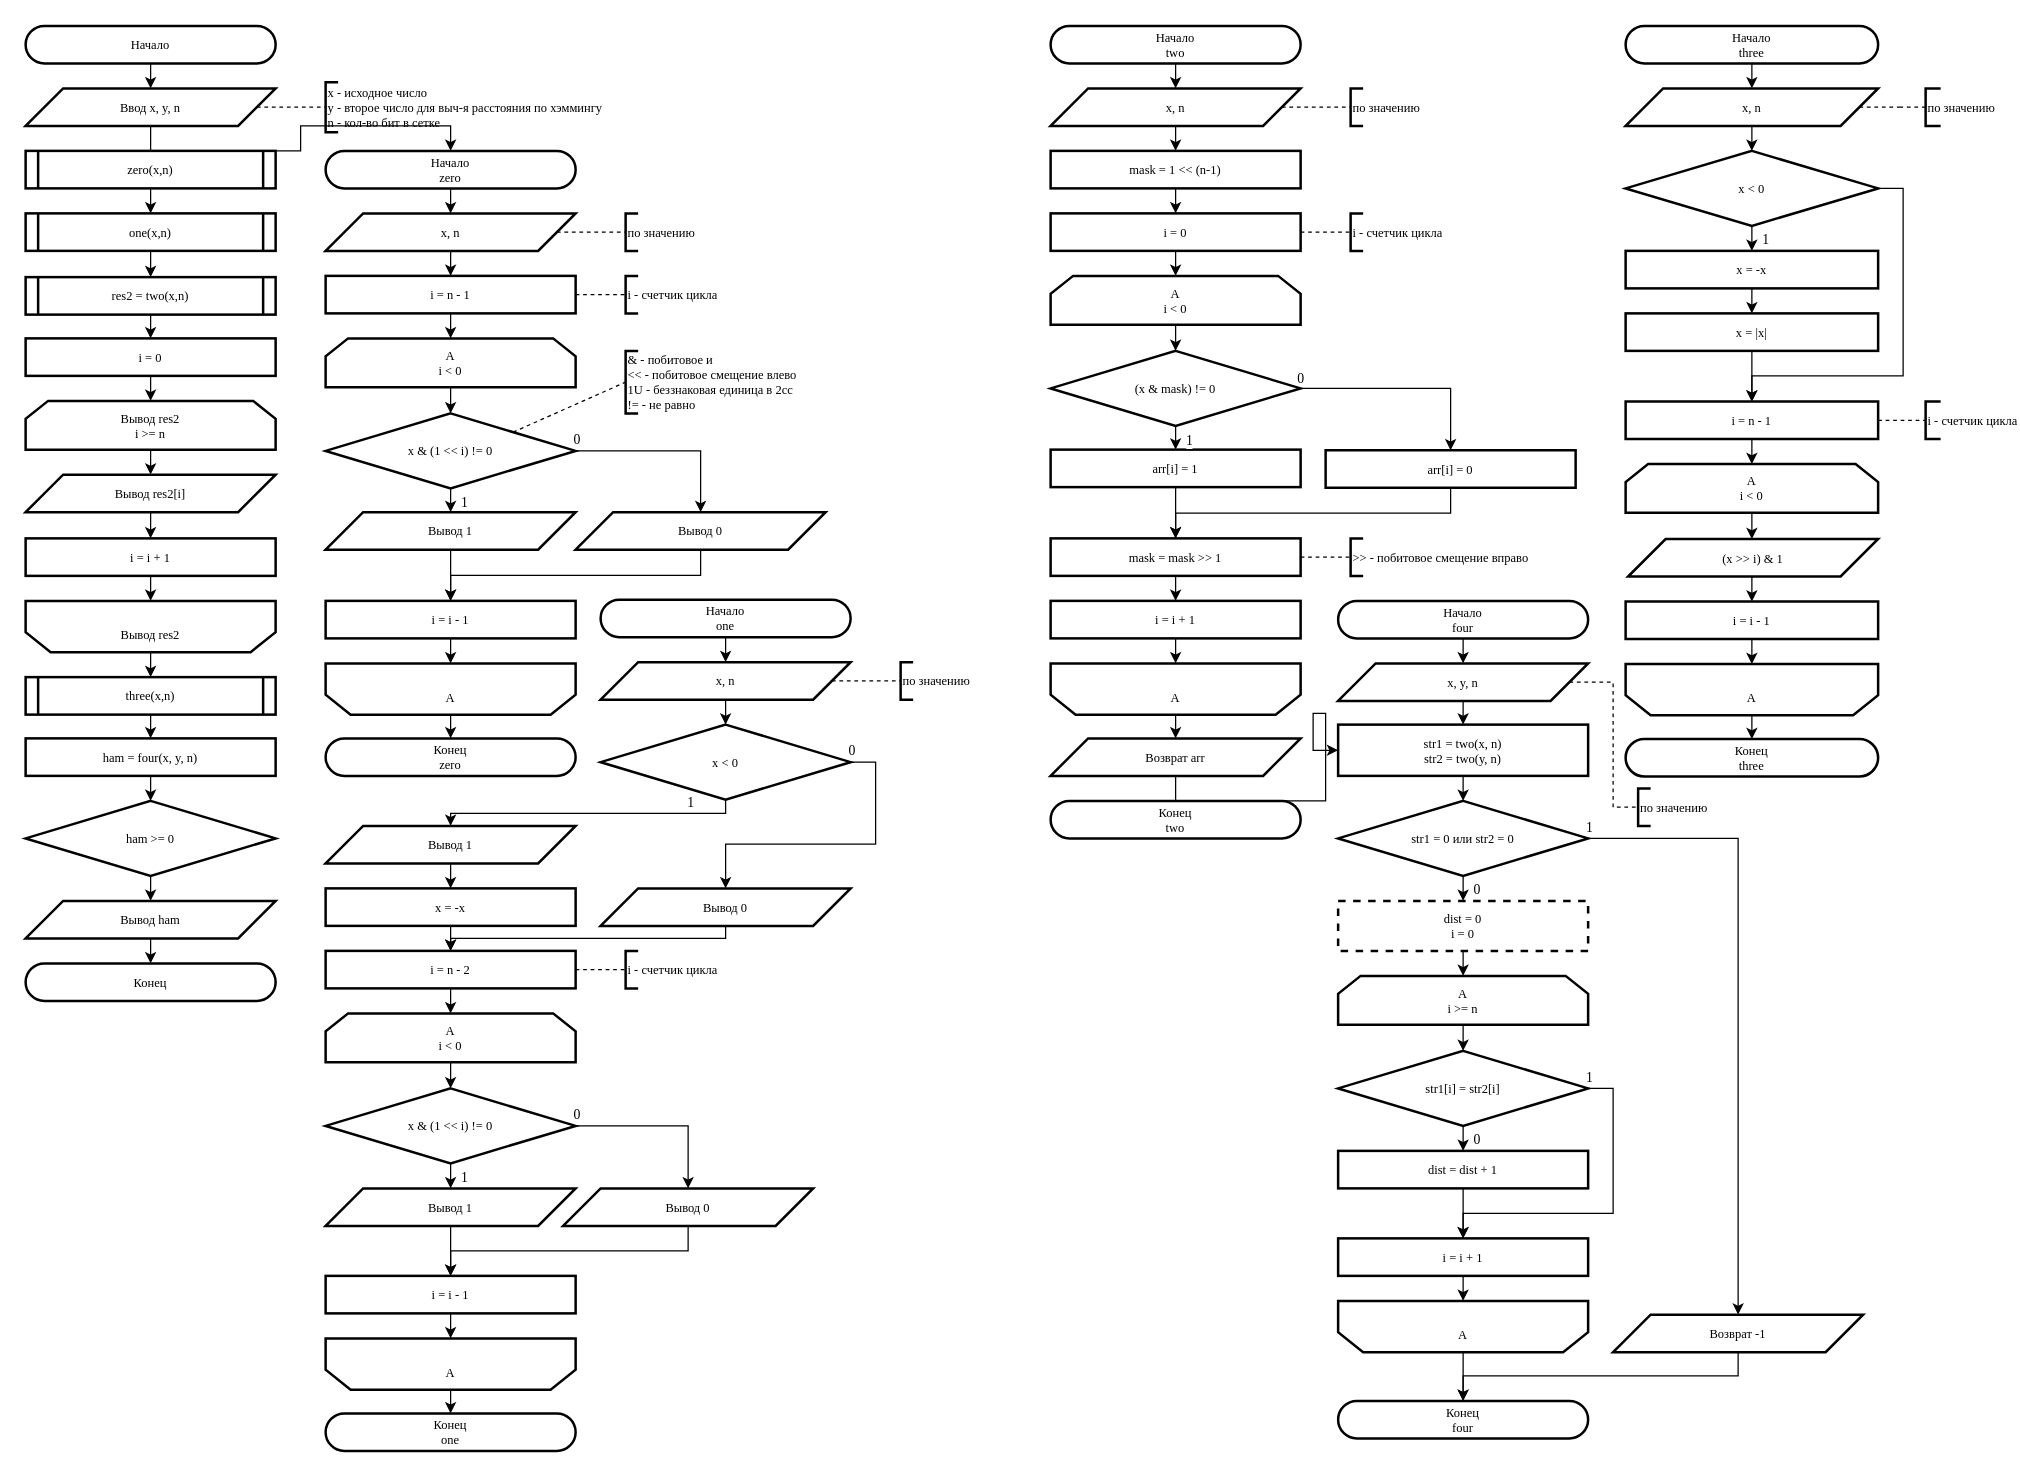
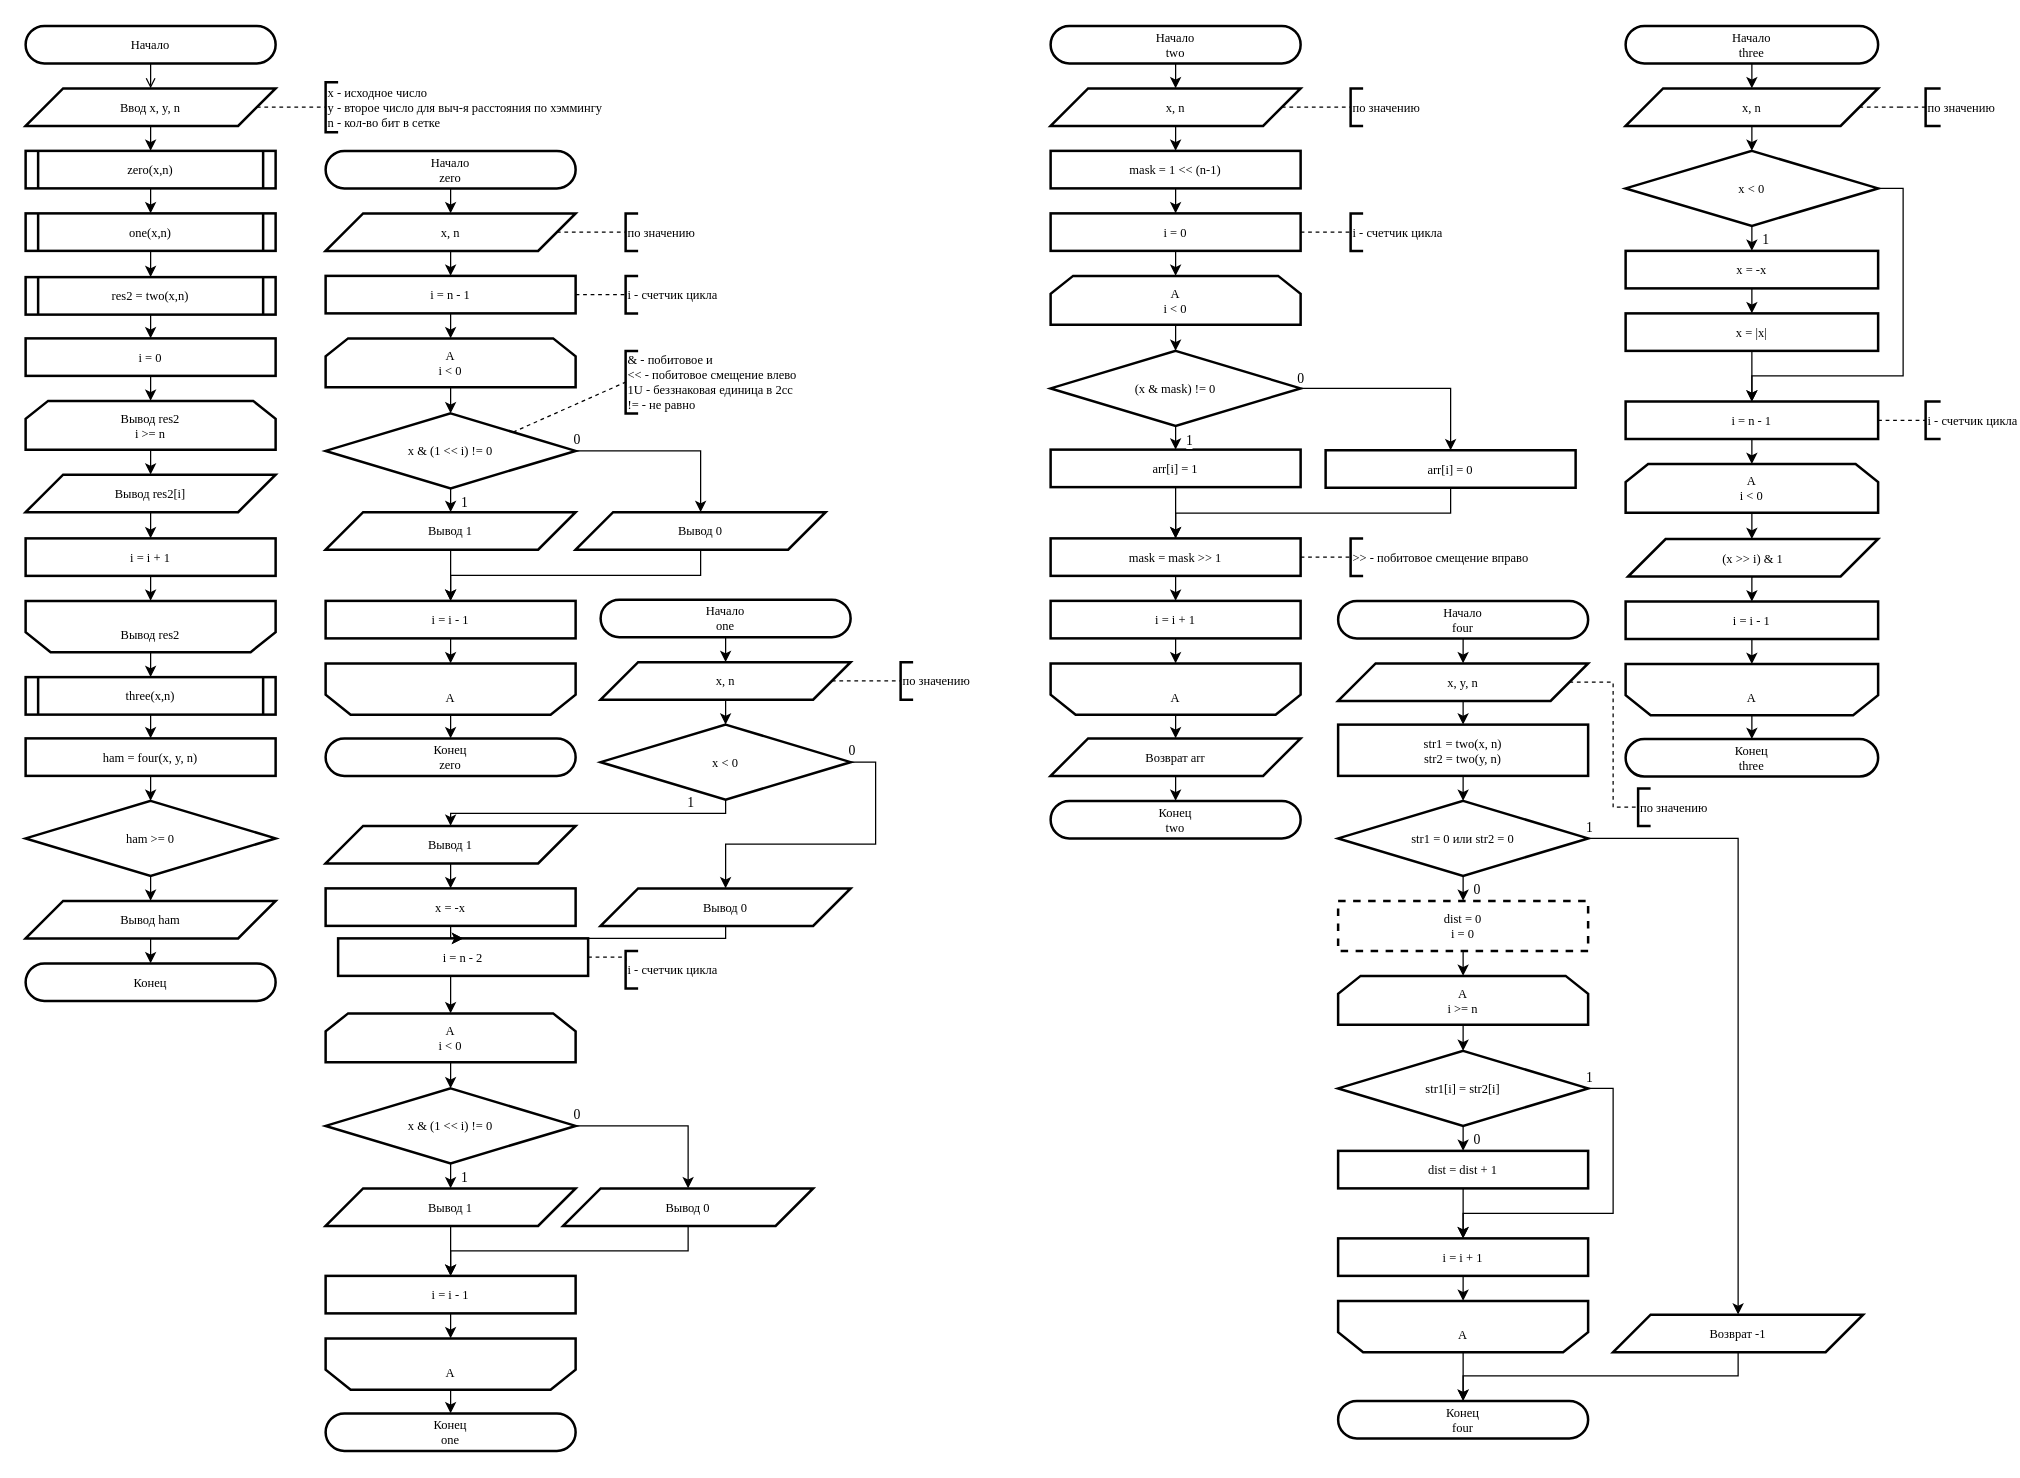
(151, 78) -> (151, 80)
(359, 126) -> (151, 141)
(1326, 744) -> (1176, 791)
(451, 969) -> (463, 957)
